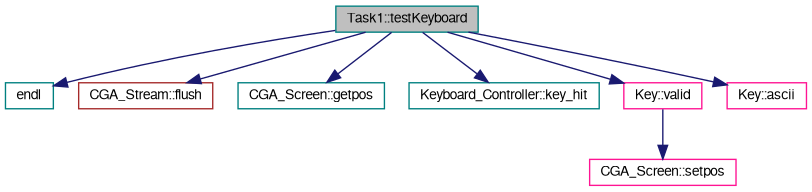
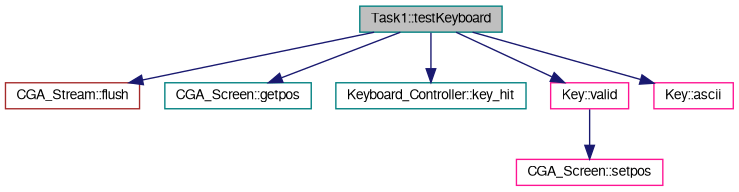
(29, 96) -> none
